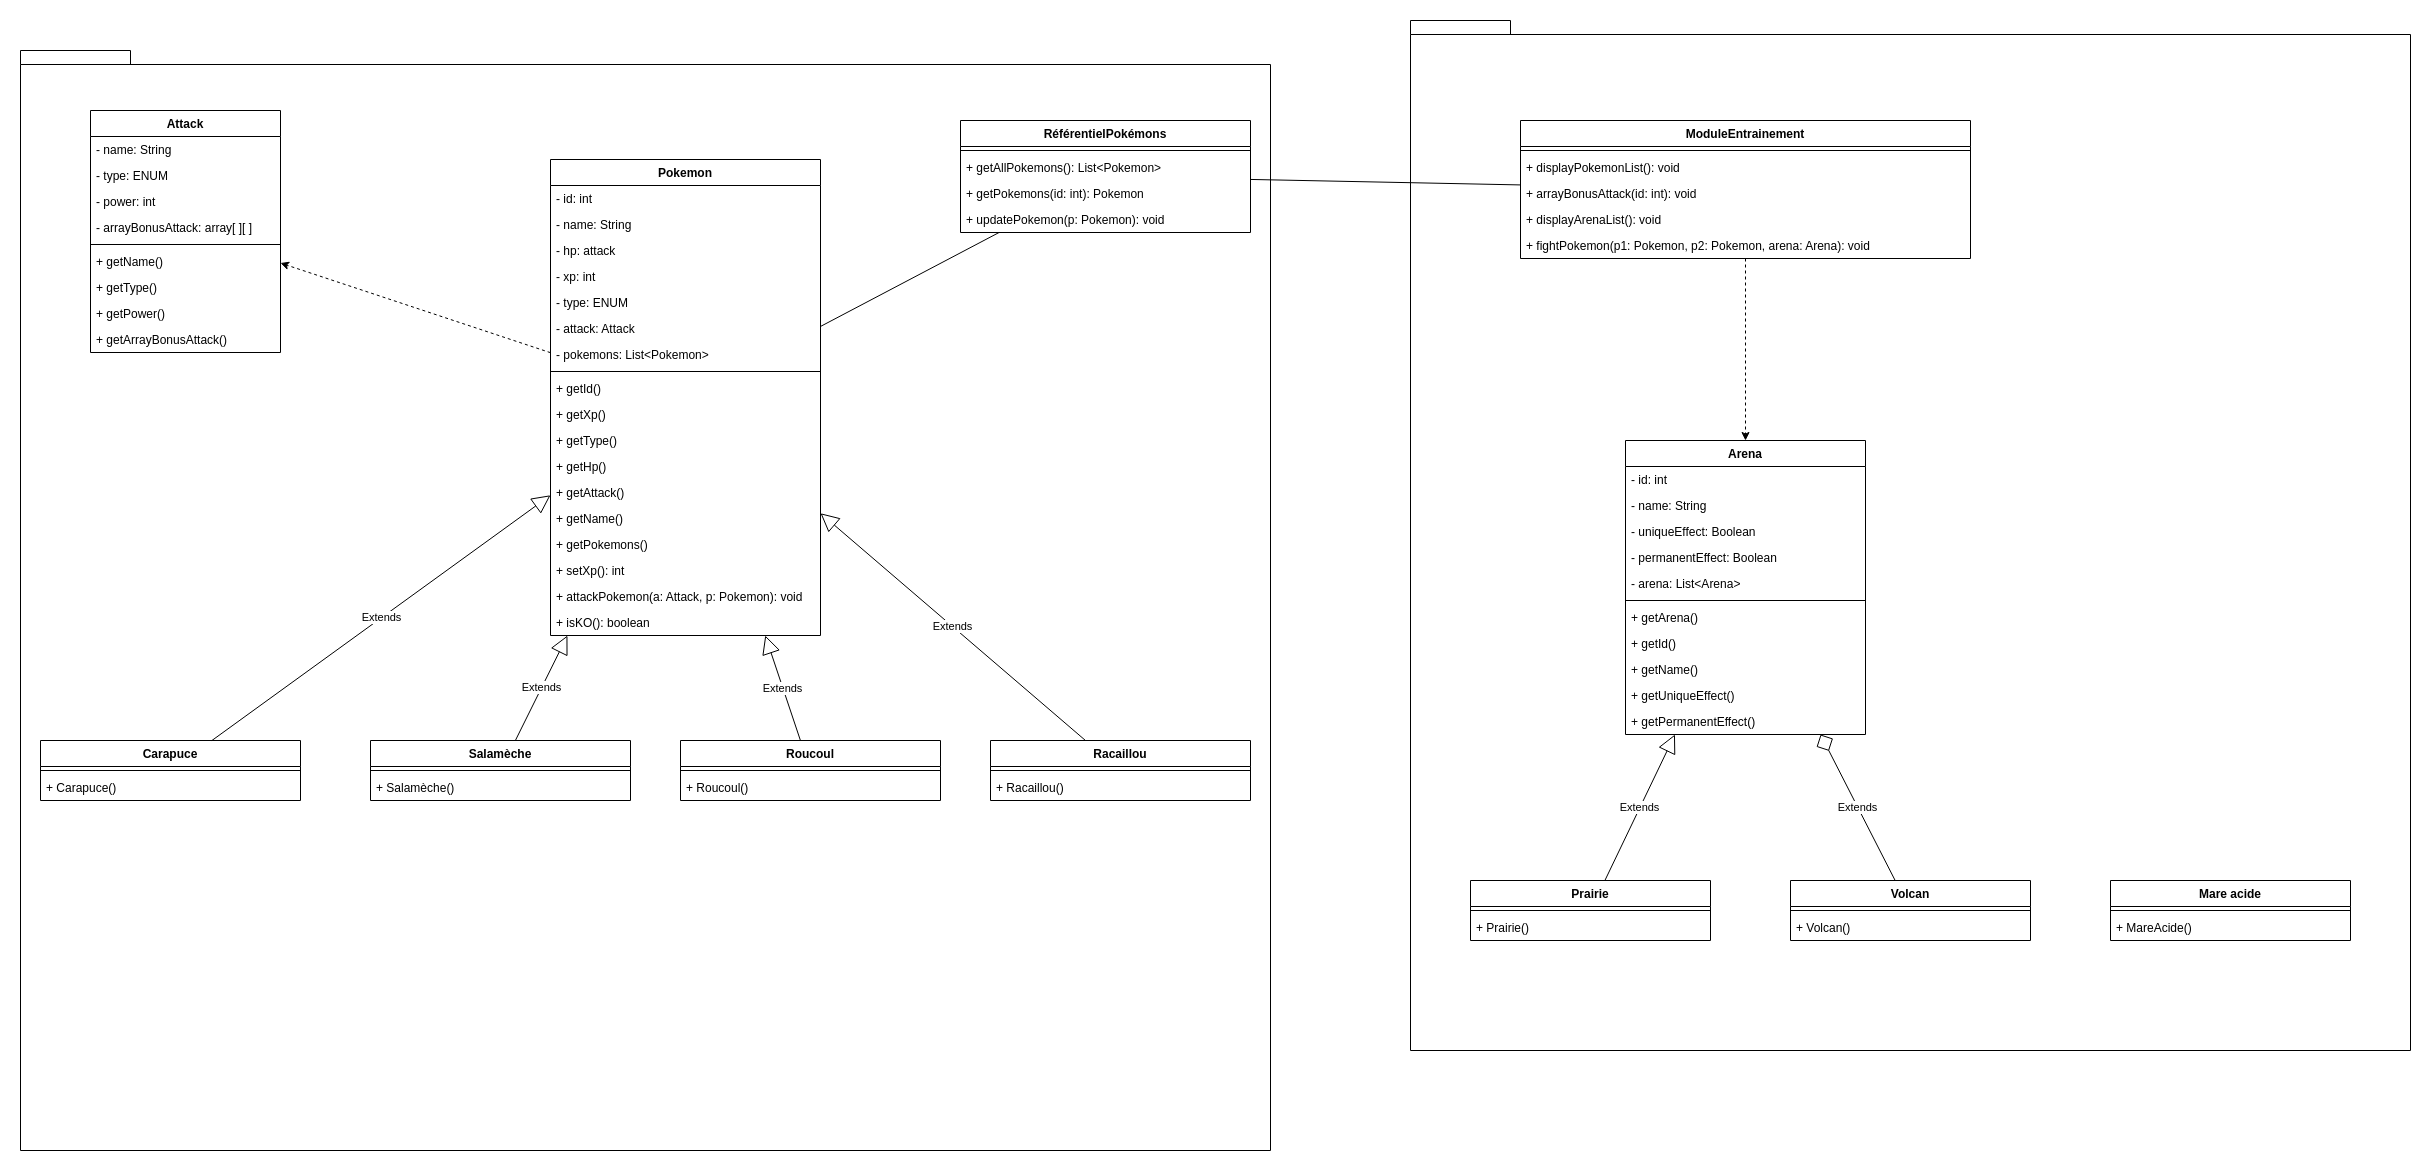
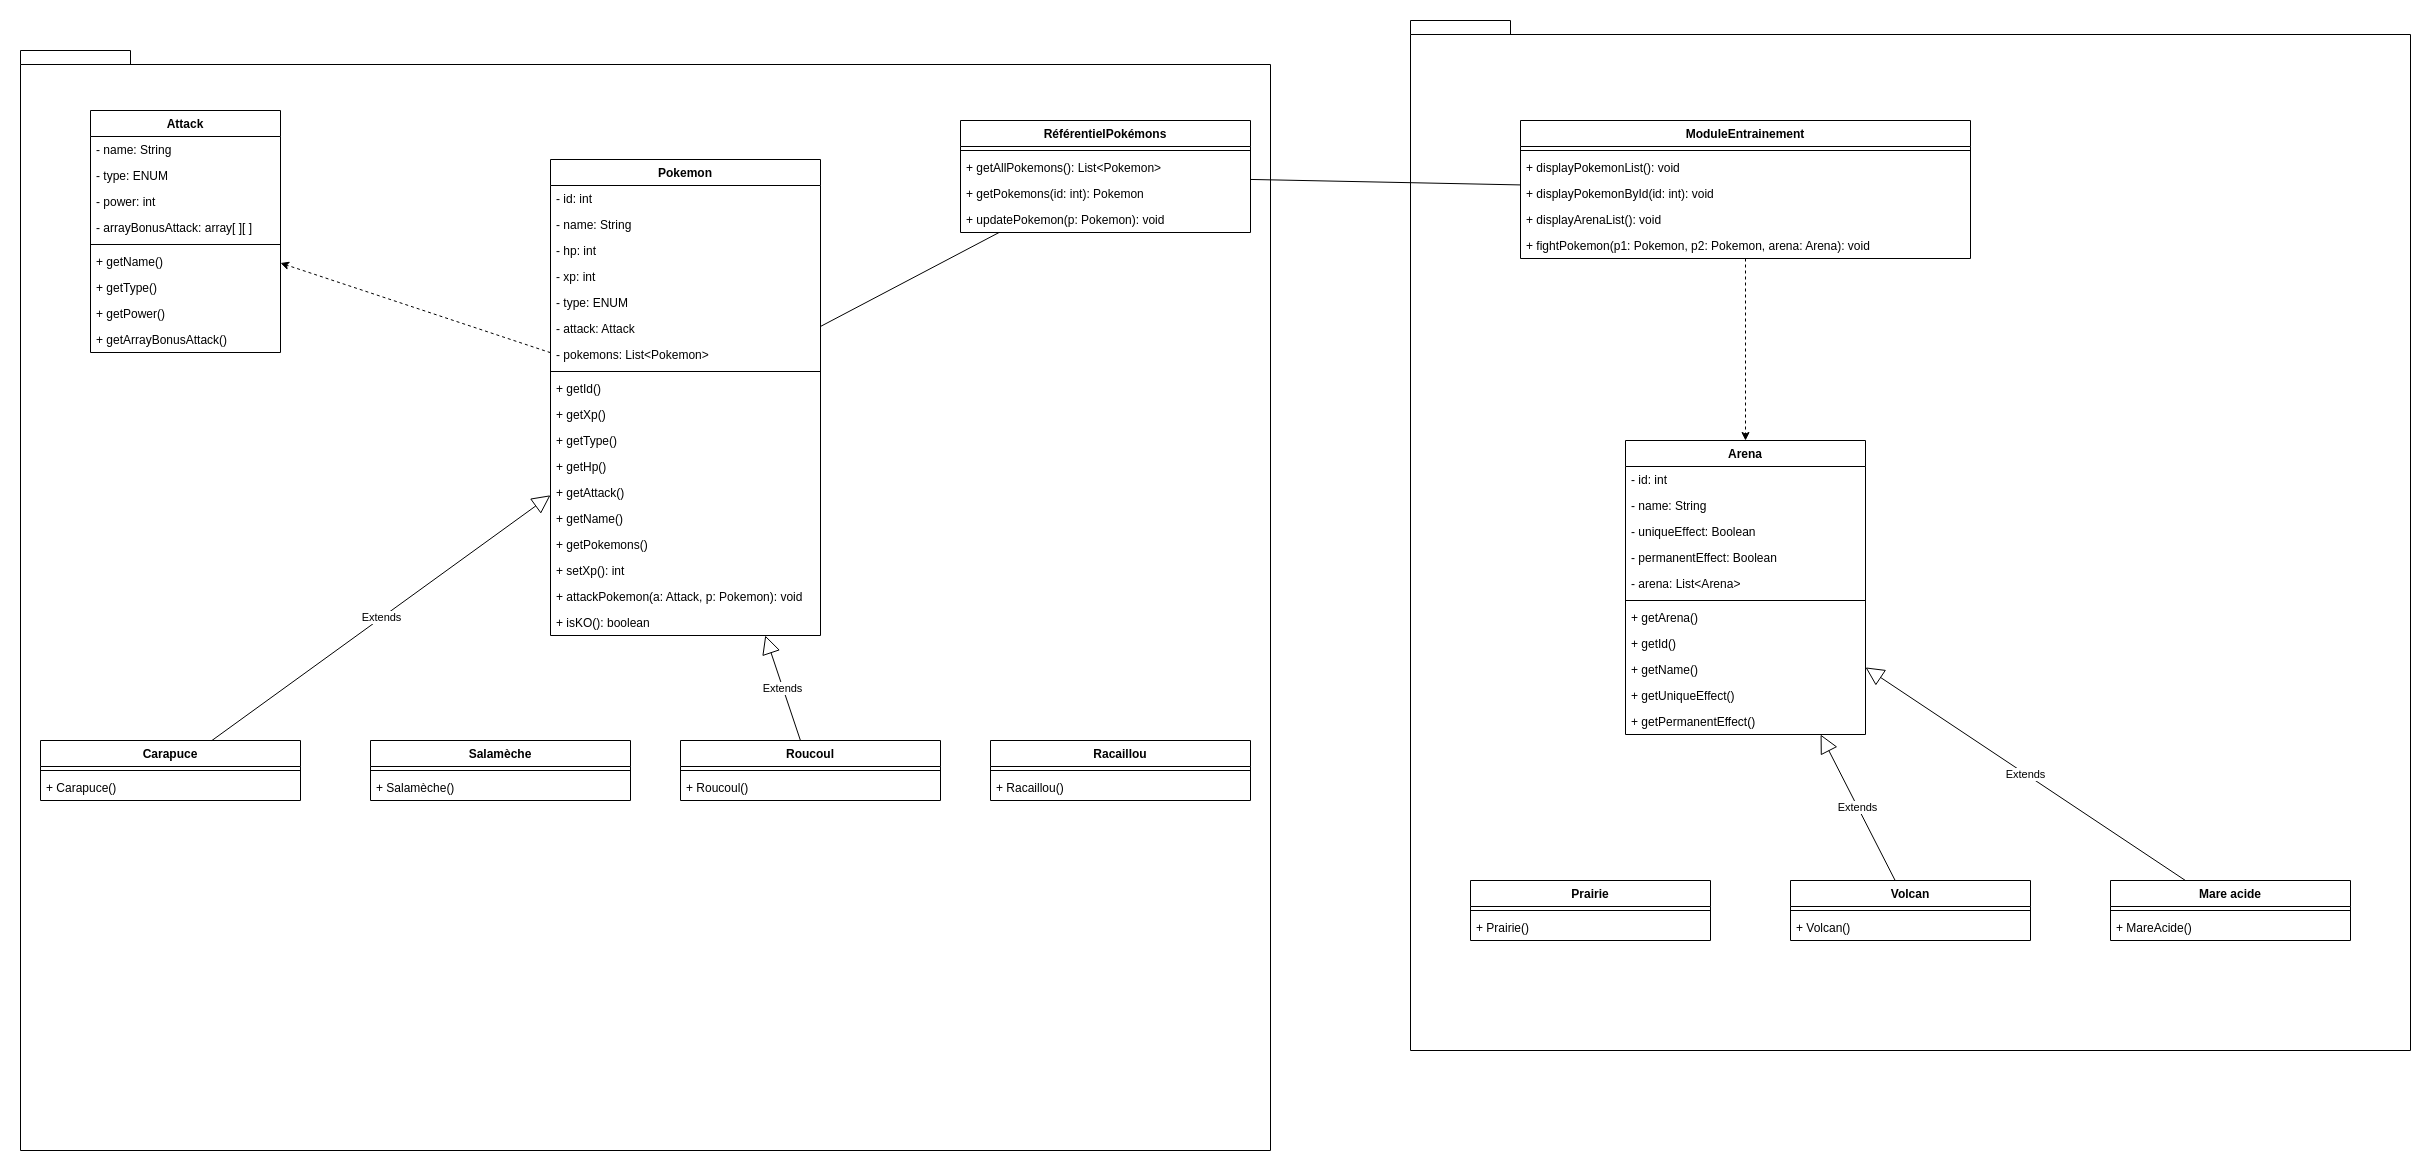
(1624, 194) -> (1628, 194)
(592, 251) -> (580, 251)
(960, 633) -> none
(537, 697) -> none
(1829, 751) -> (1829, 752)
none -> (2033, 779)
(1636, 816) -> none
